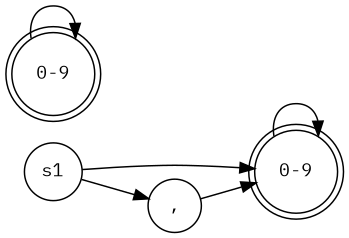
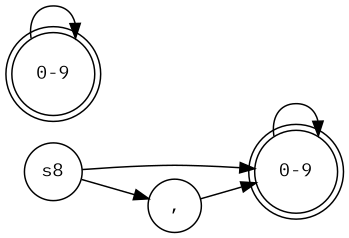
(53, 172) -> (53, 172)
